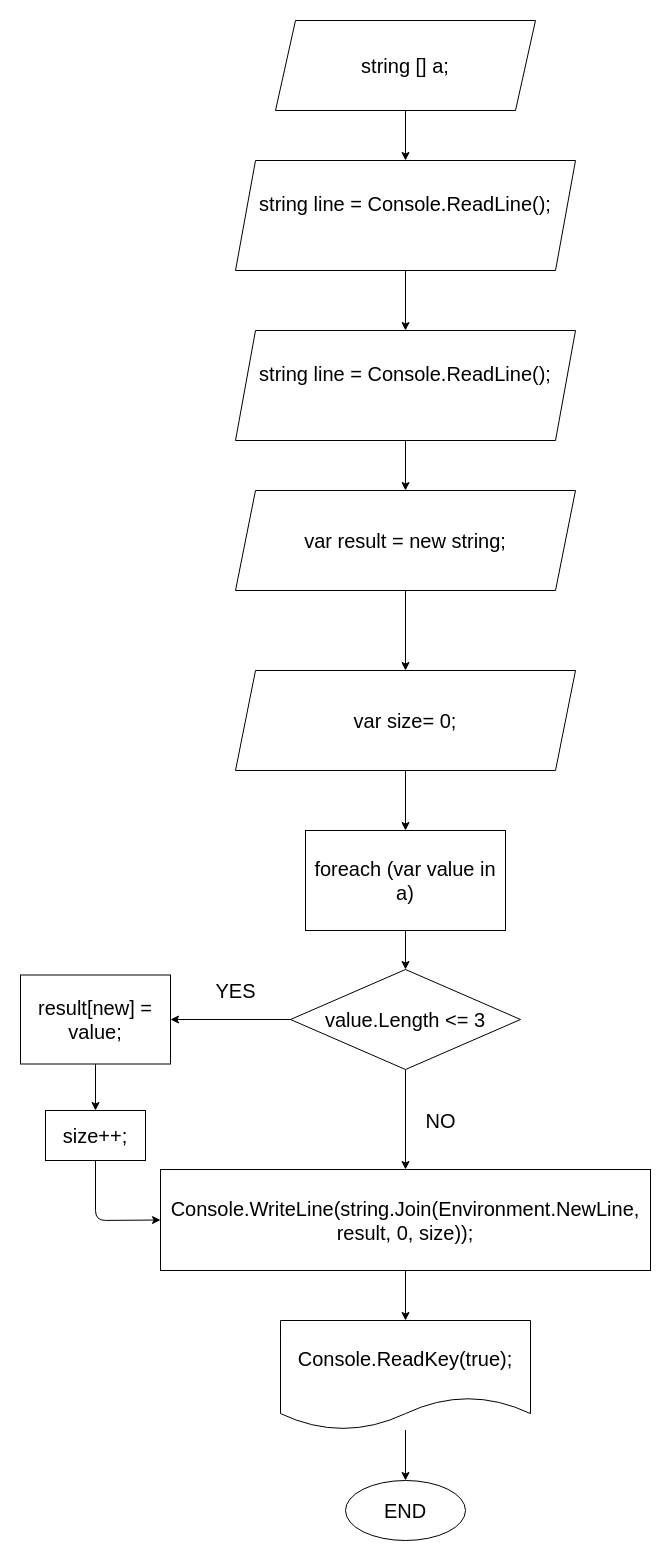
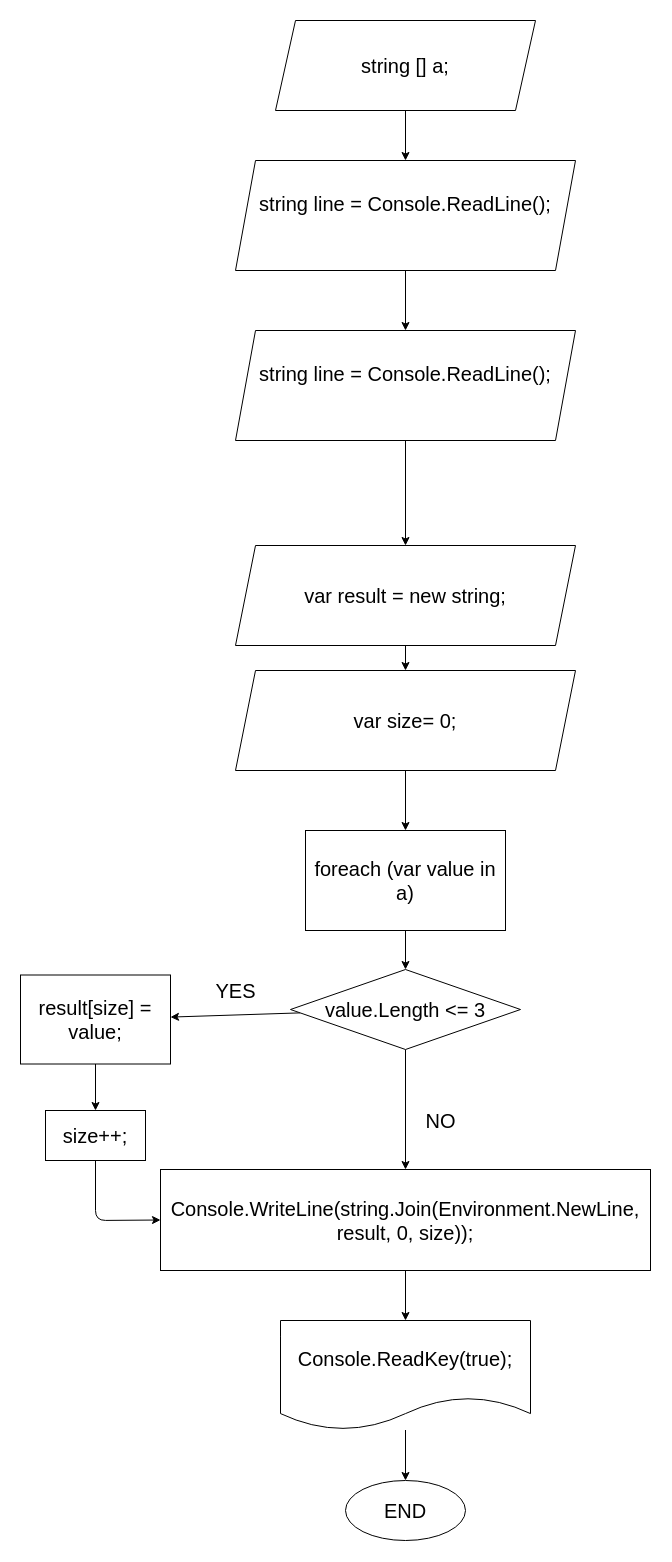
(406, 541) -> (406, 596)
(96, 1020) -> (96, 1020)
(406, 1020) -> (406, 1010)
